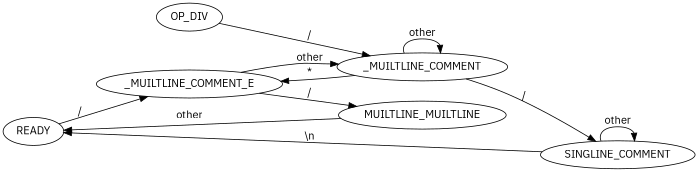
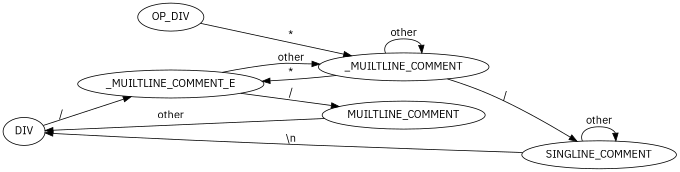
(310, 35) -> (291, 35)
(422, 115) -> (404, 115)
(33, 131) -> (24, 131)
